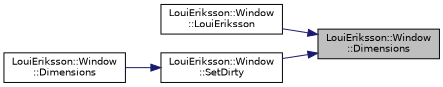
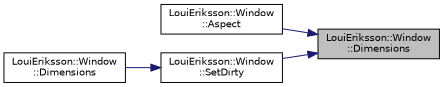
(222, 19) -> (222, 19)
